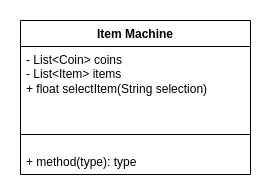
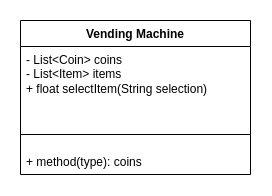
(136, 35) -> (136, 35)
(89, 163) -> (91, 163)
